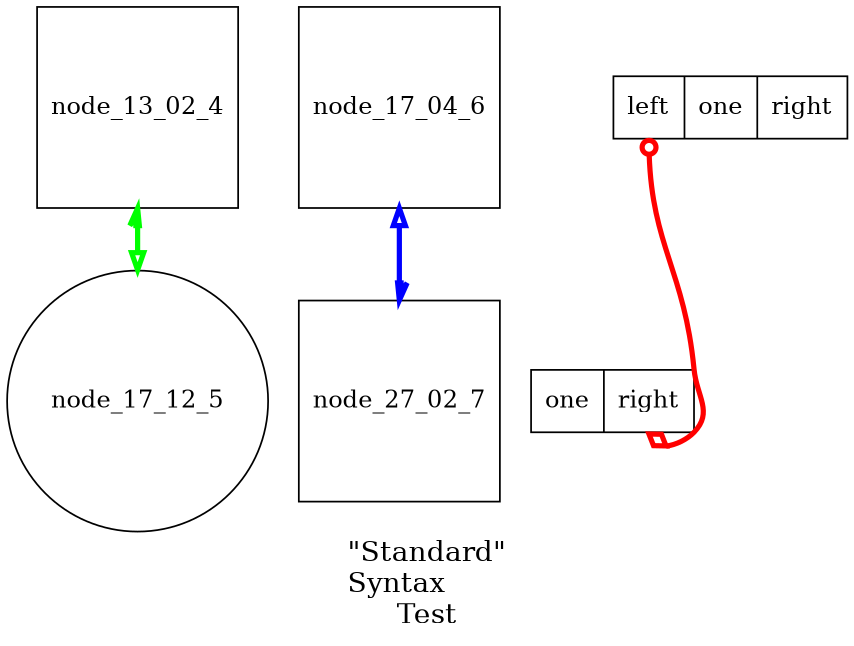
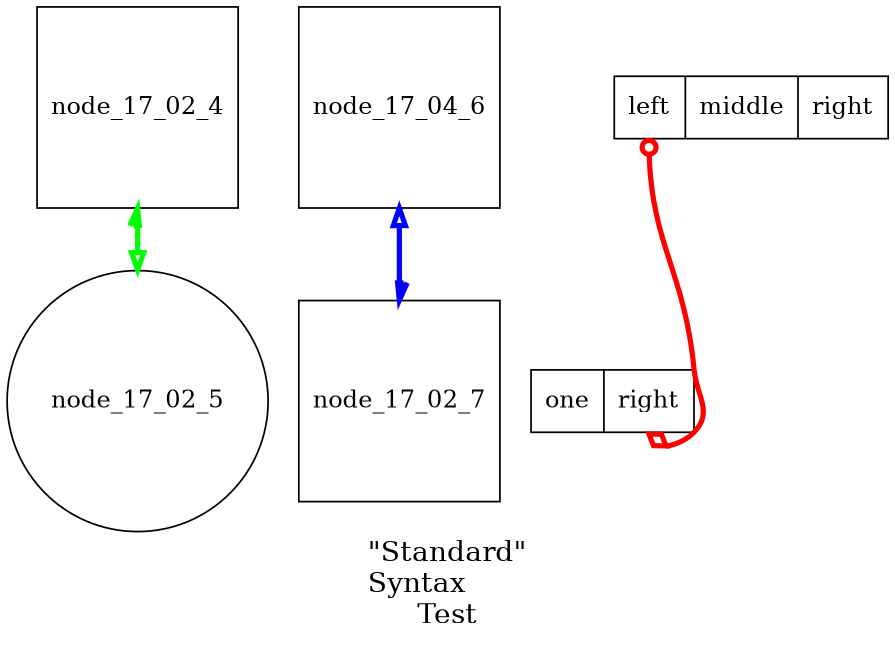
(138, 107) -> (138, 107)
(721, 107) -> (742, 107)
(138, 401) -> (138, 401)
(399, 401) -> (399, 401)
